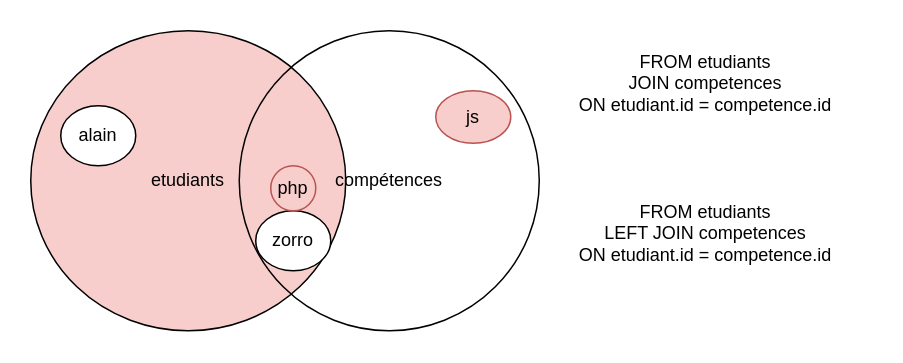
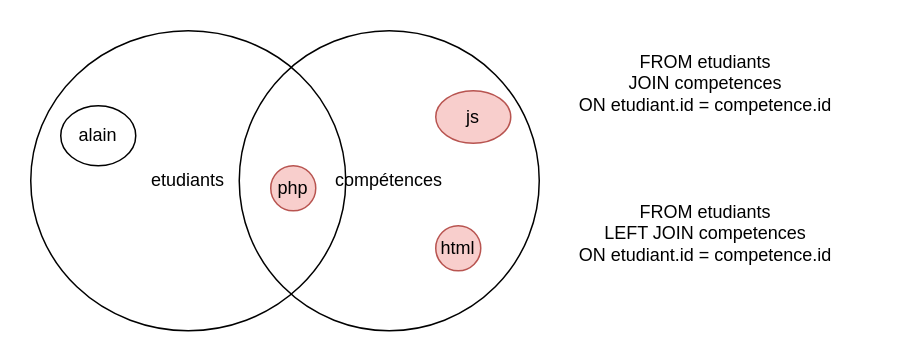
(188, 181) -> (188, 181)
(293, 241) -> none
none -> (458, 248)
